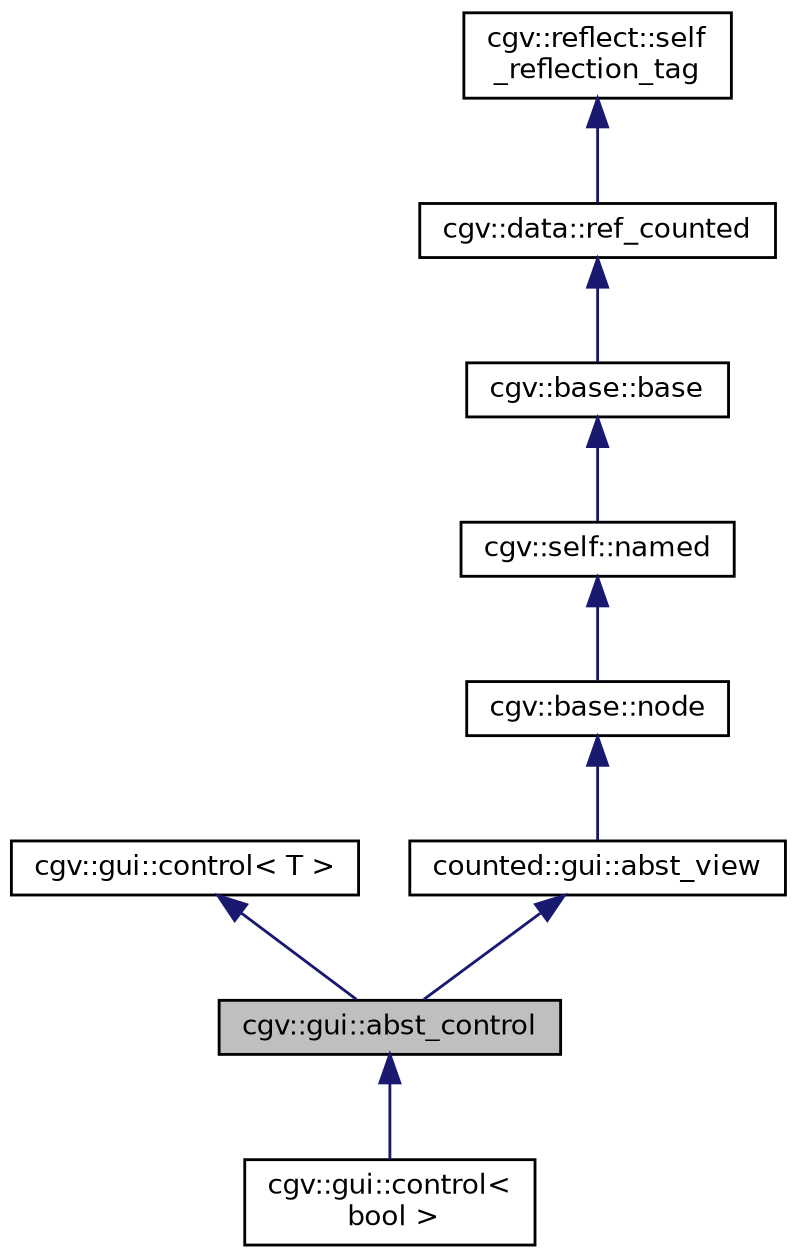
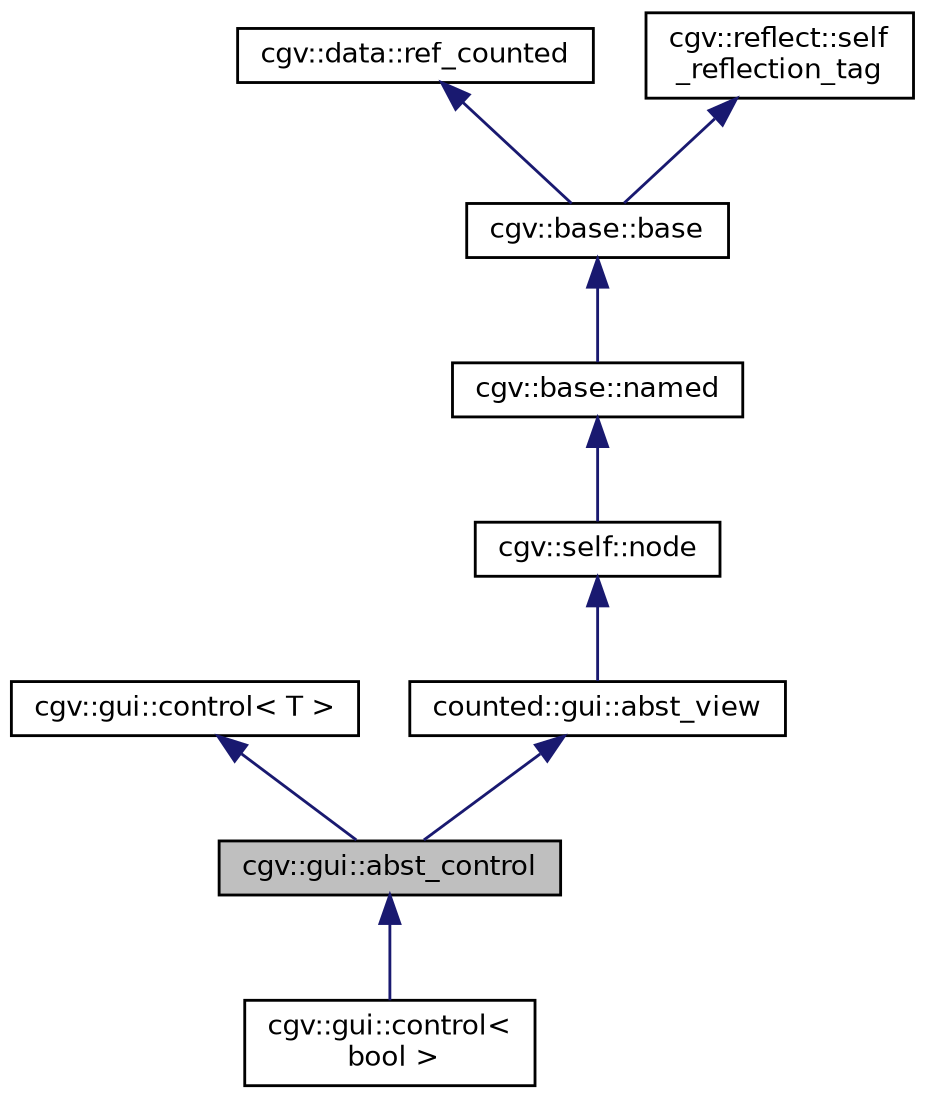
(598, 165) -> (669, 161)
(598, 549) -> (598, 390)
(598, 709) -> (598, 549)
